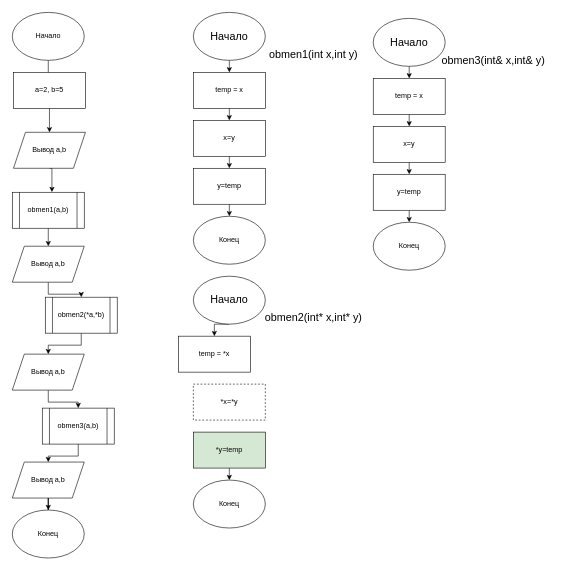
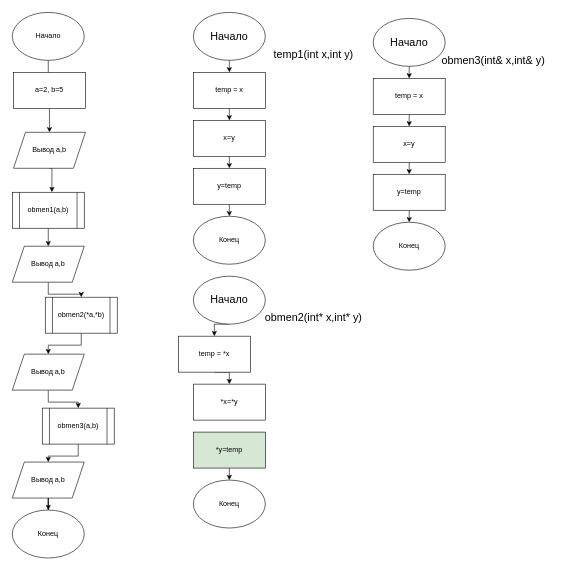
(314, 54) -> (314, 54)
none -> (230, 378)
(230, 402) -> (230, 402)
